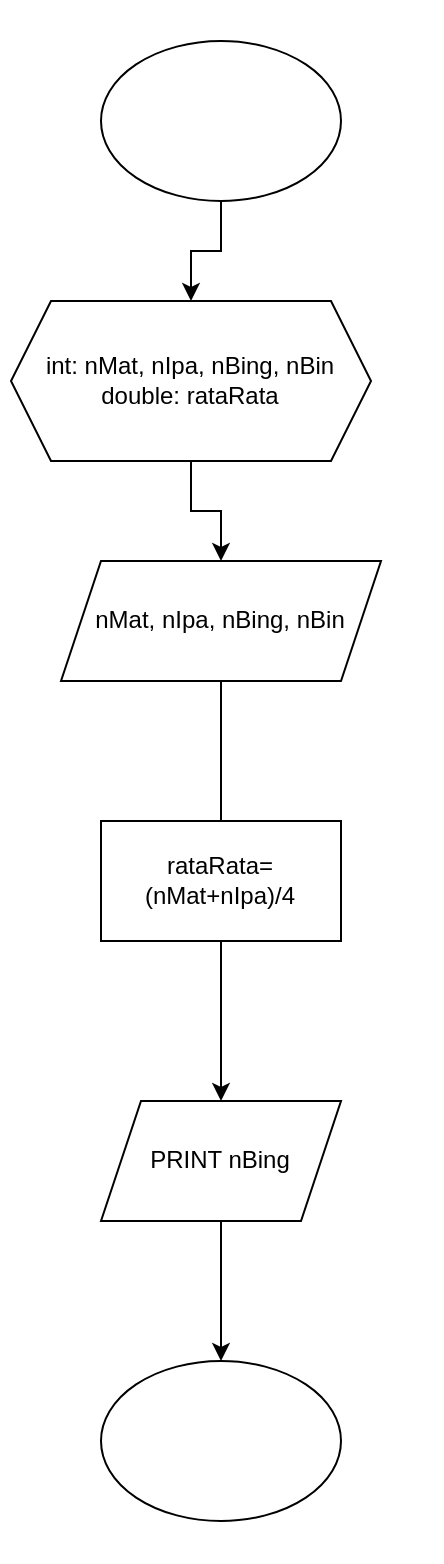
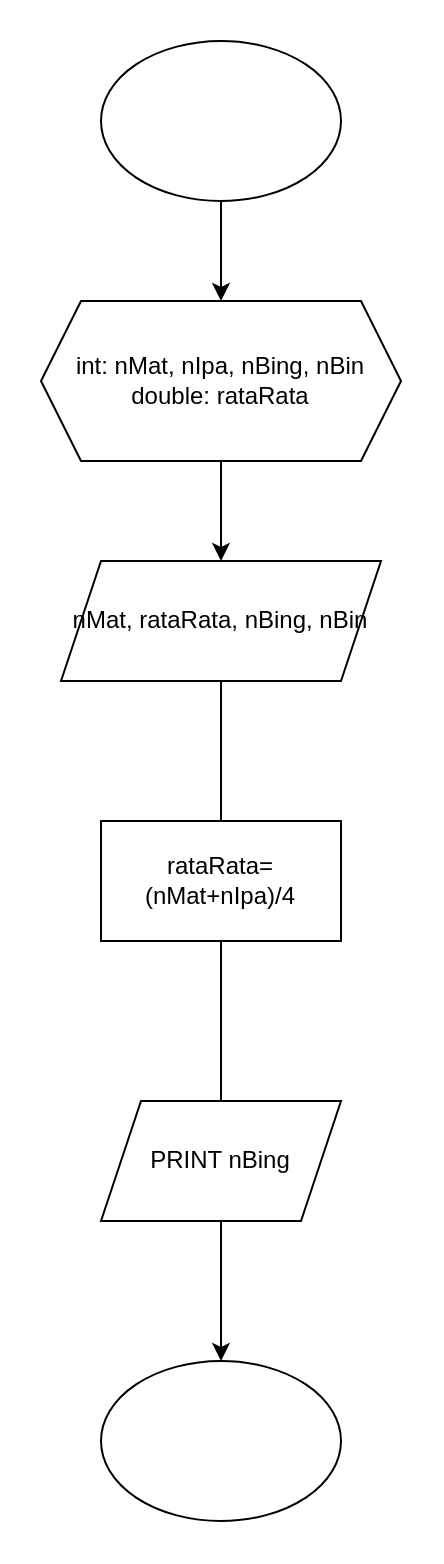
(191, 381) -> (221, 381)
(221, 621) -> (221, 621)
(221, 1086) -> (221, 1091)
